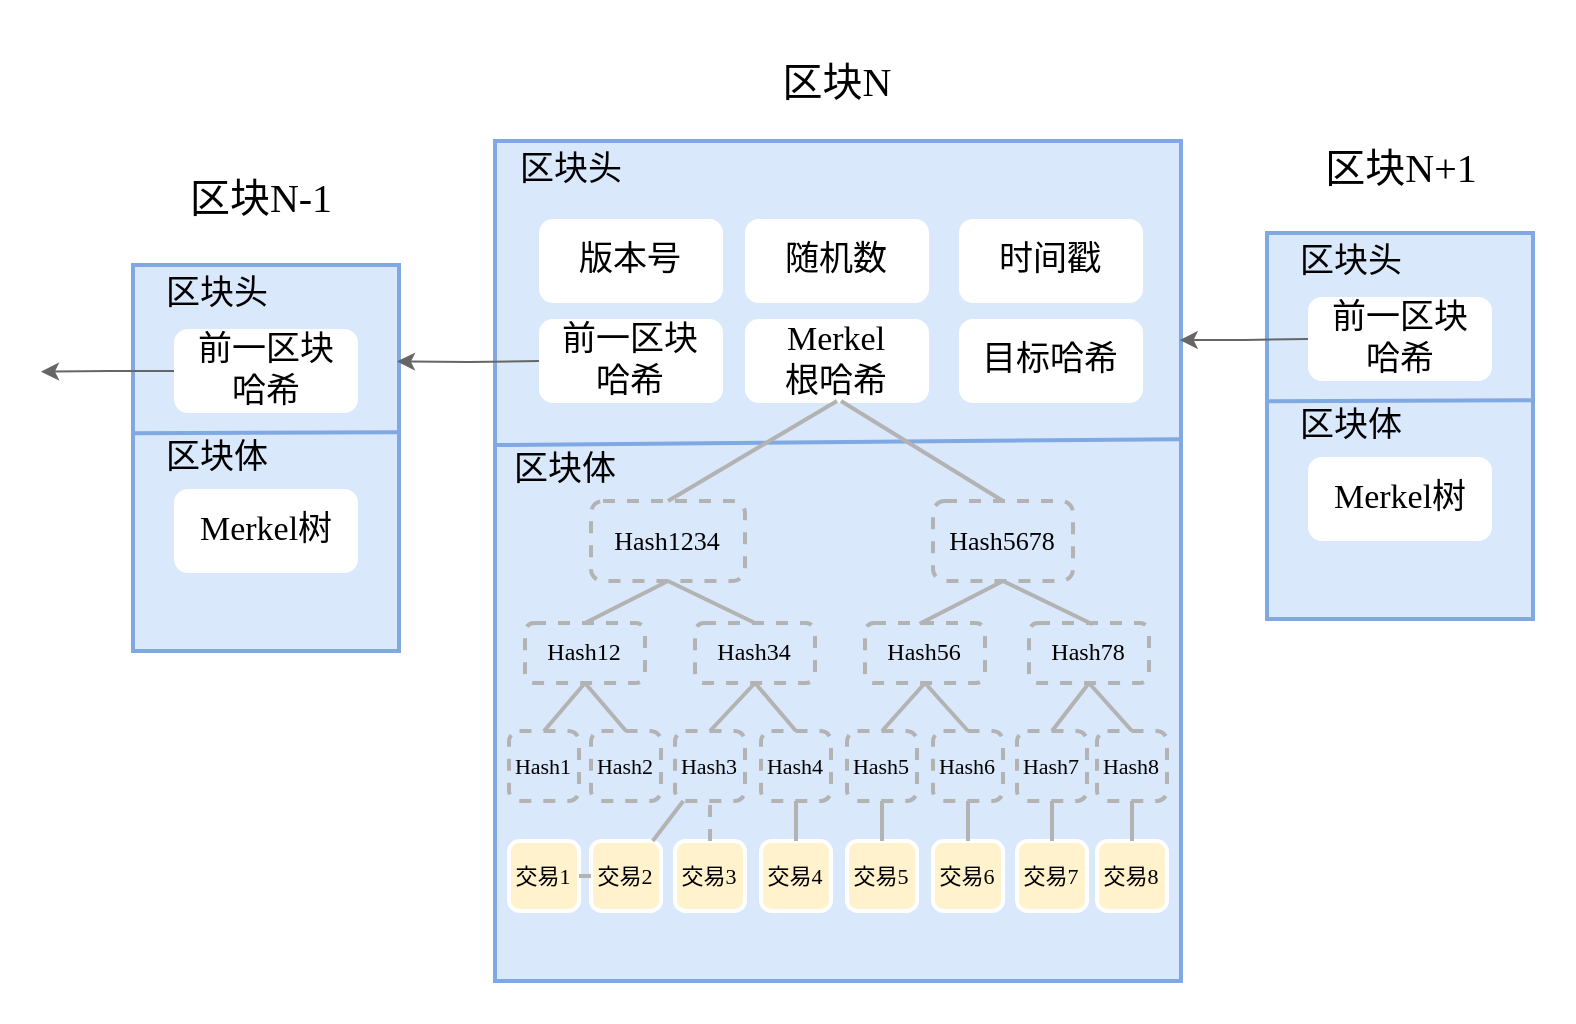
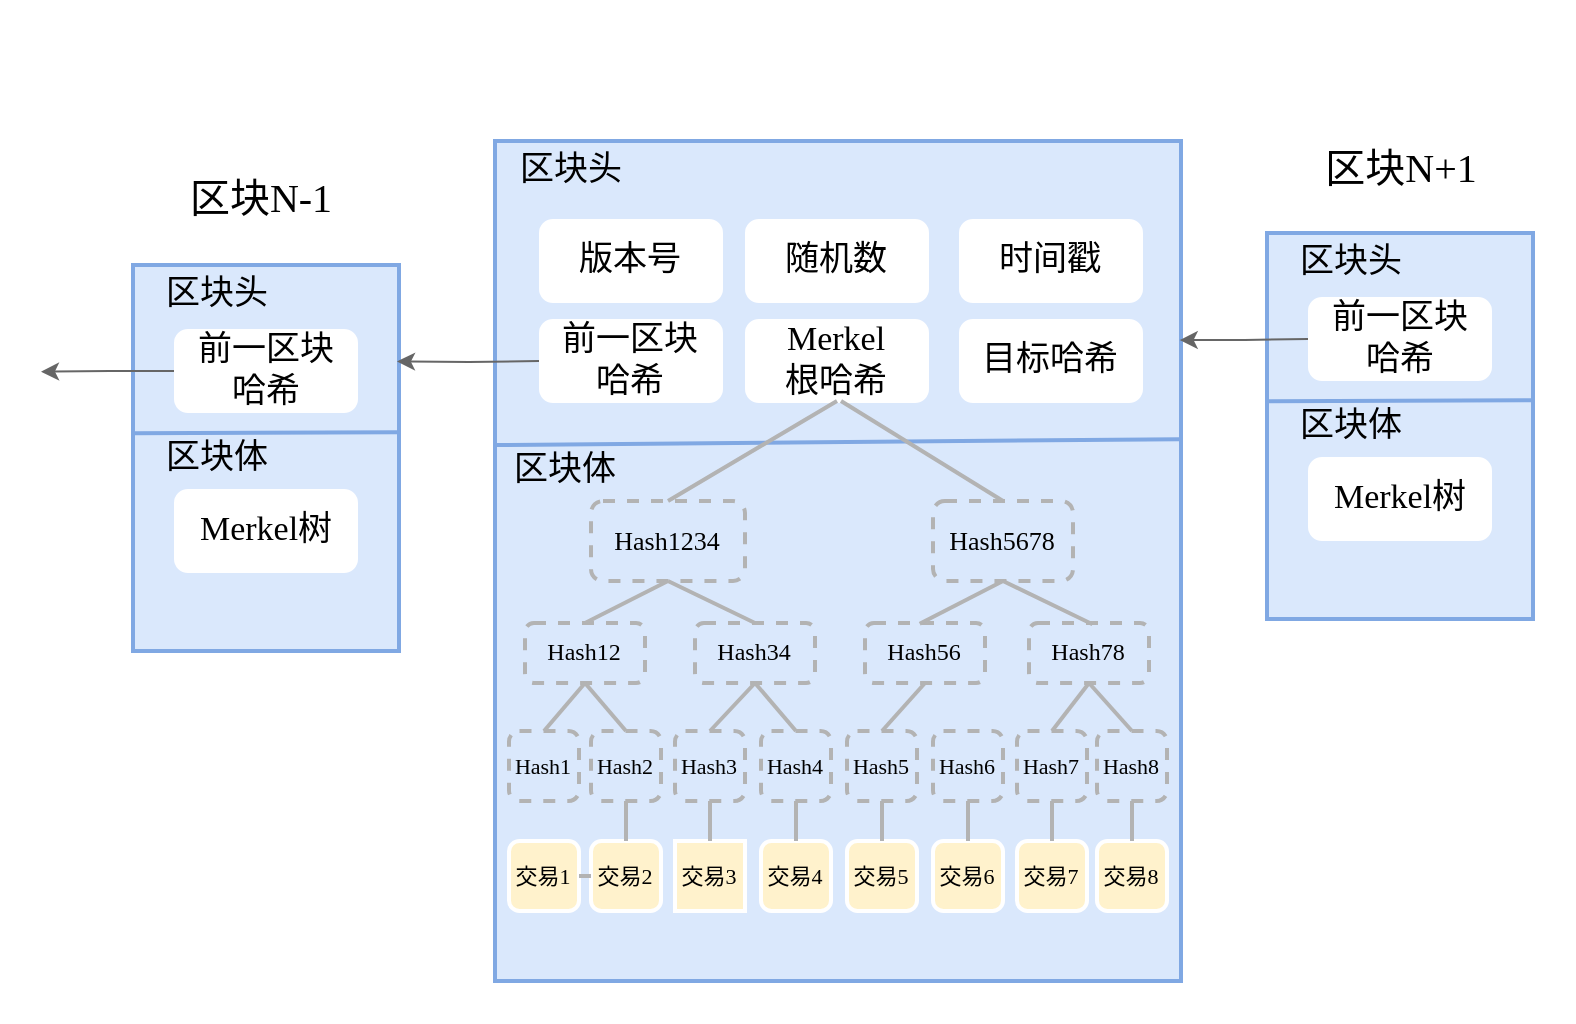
(837, 81) -> none
(947, 707) -> none
(668, 821) -> (626, 821)
(710, 823) -> (710, 823)
(710, 876) -> (710, 876)
